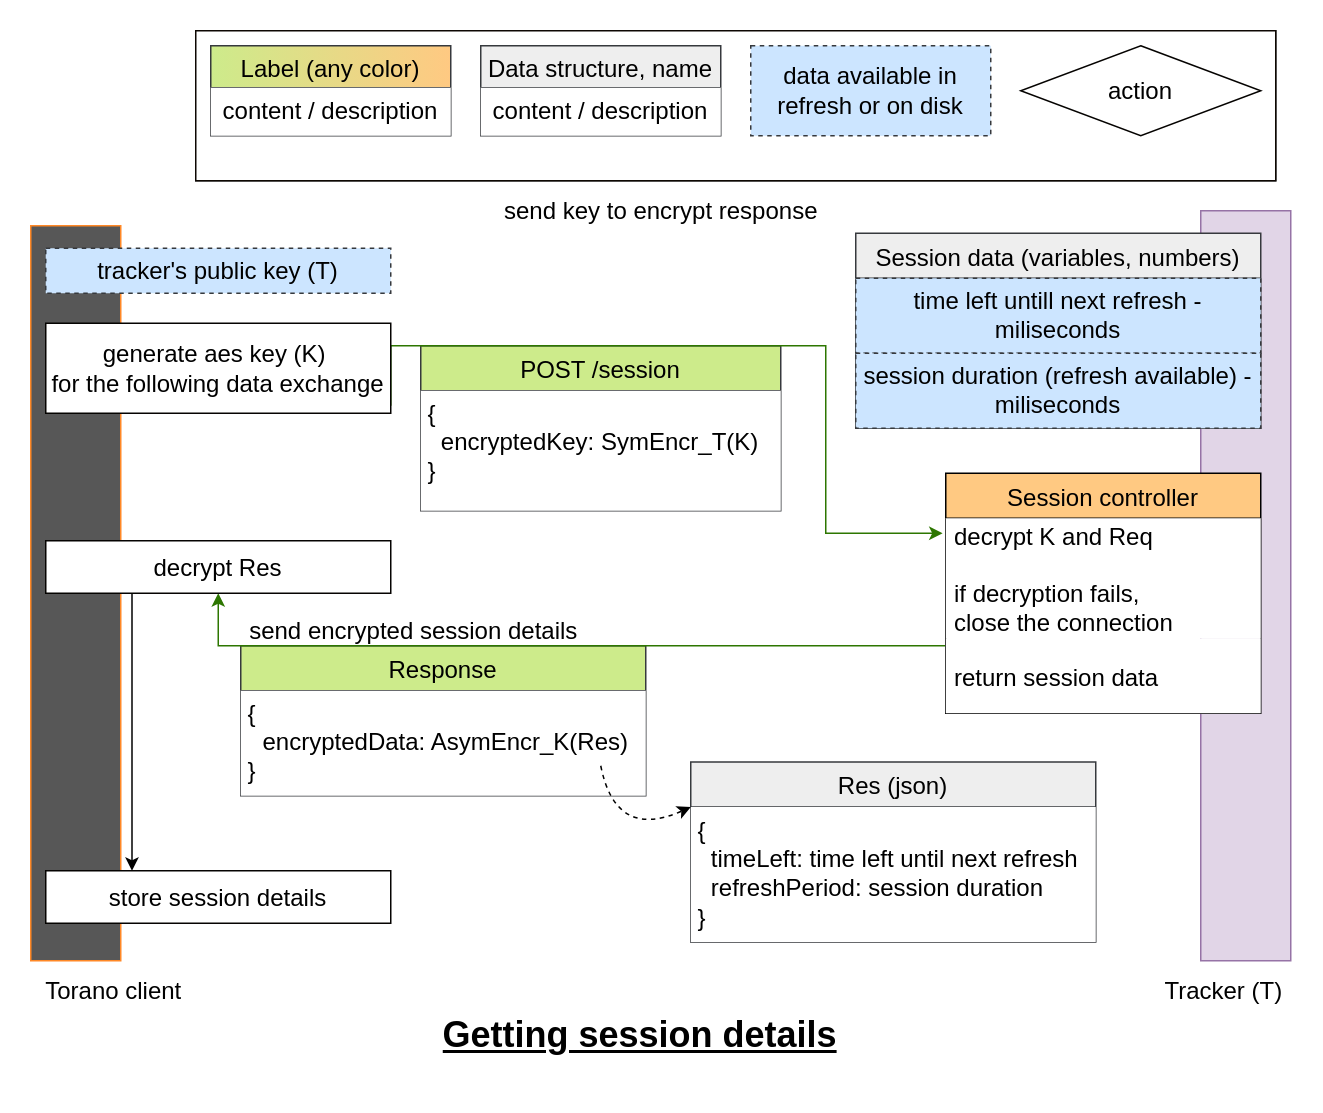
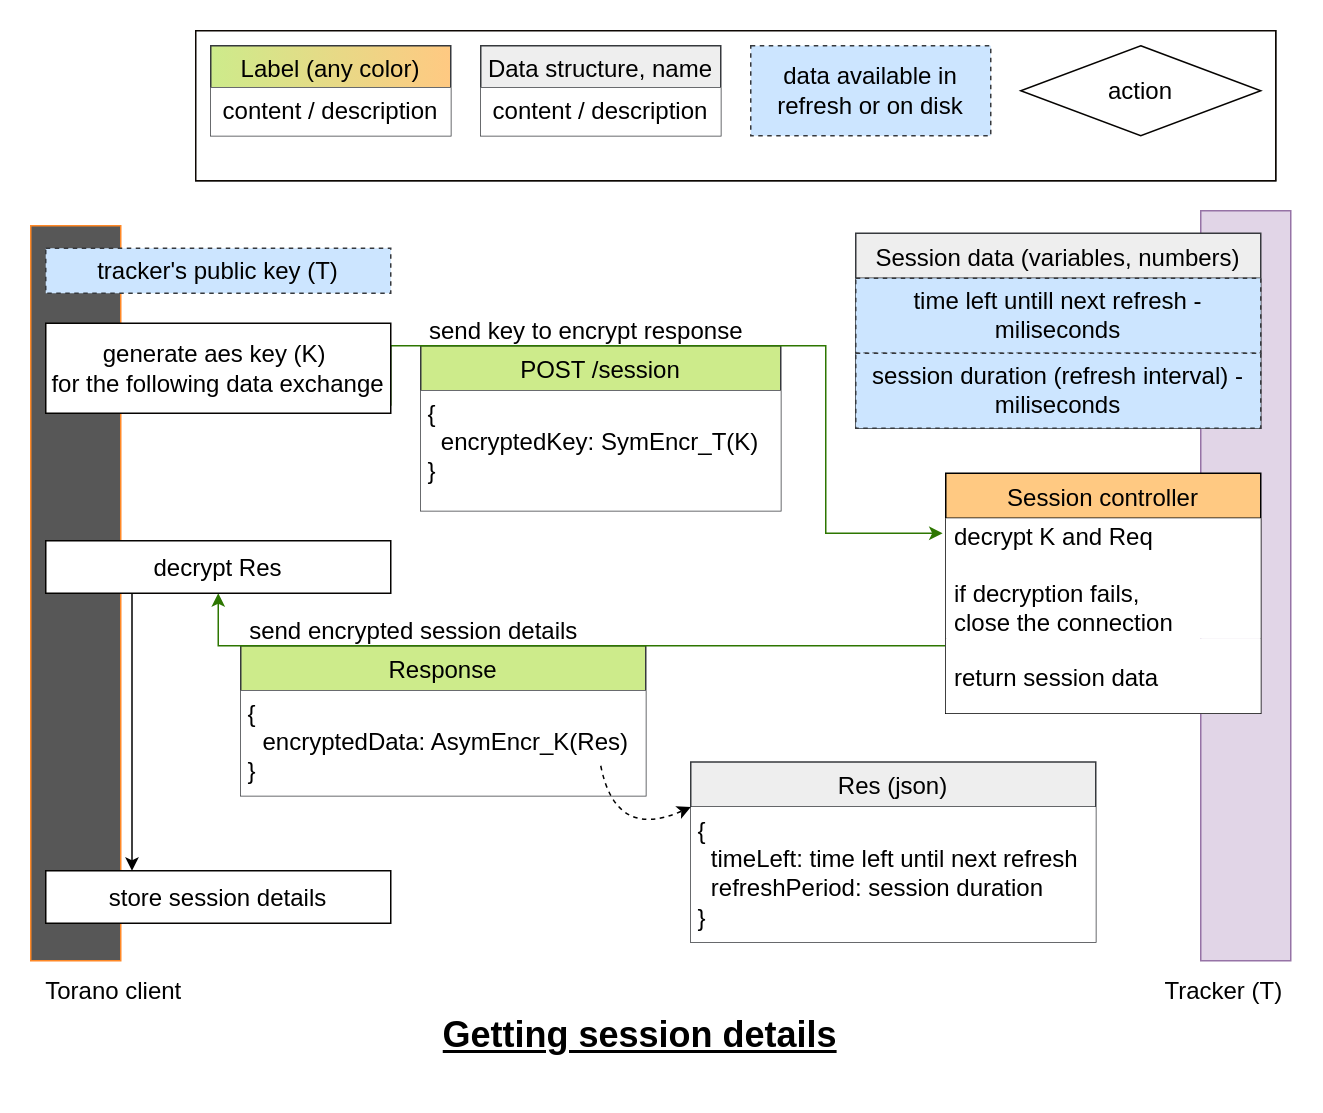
(661, 211) -> (586, 331)
(1058, 360) -> (1058, 360)
